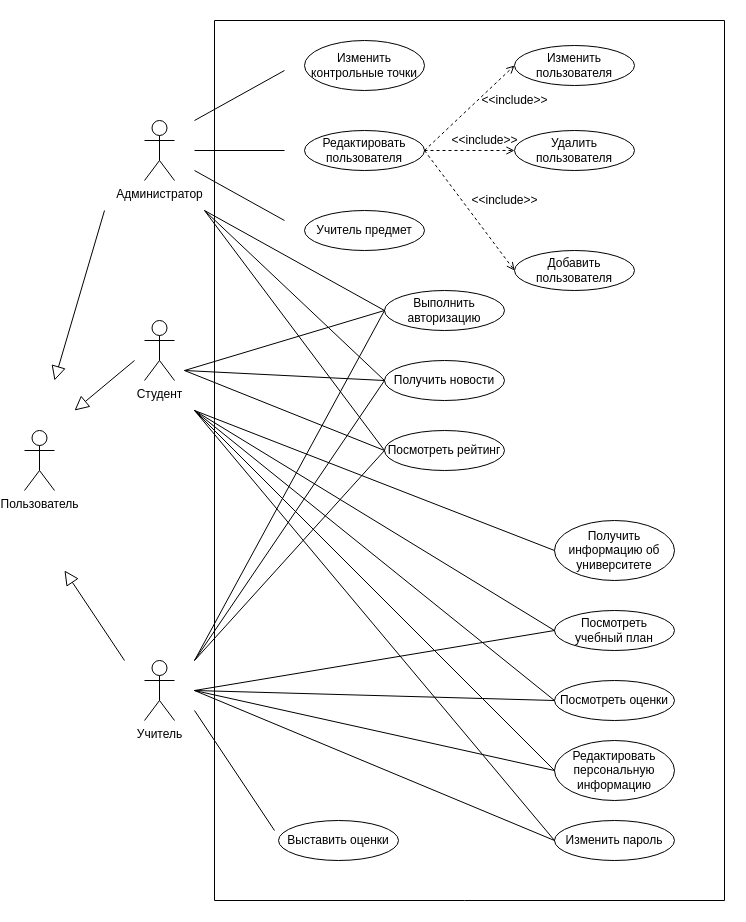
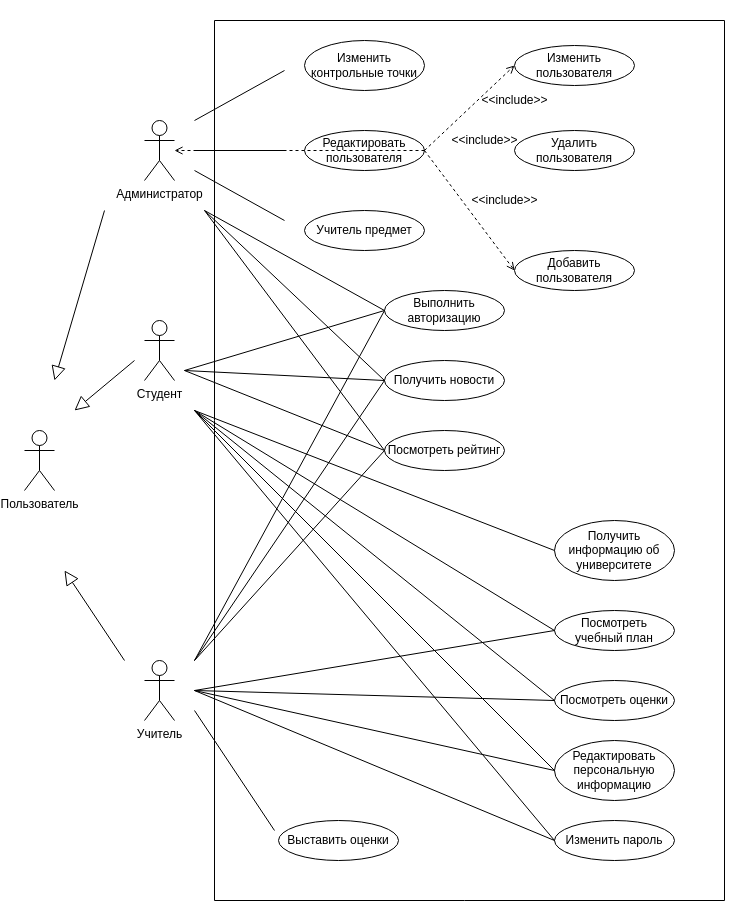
(469, 151) -> (354, 151)
